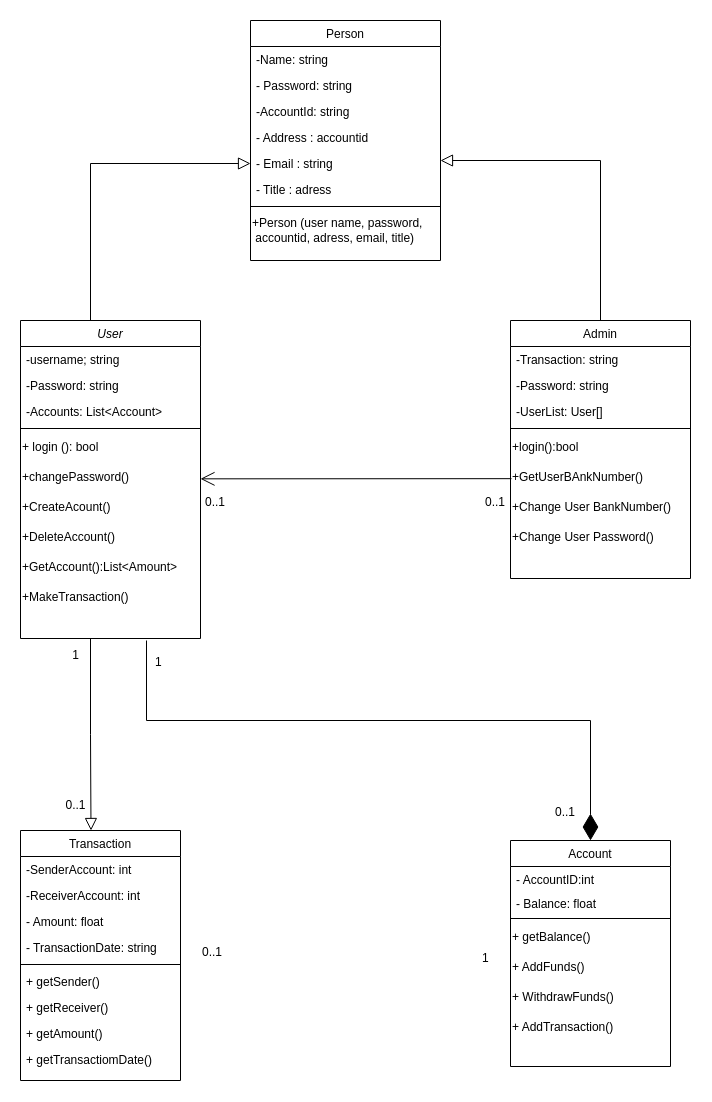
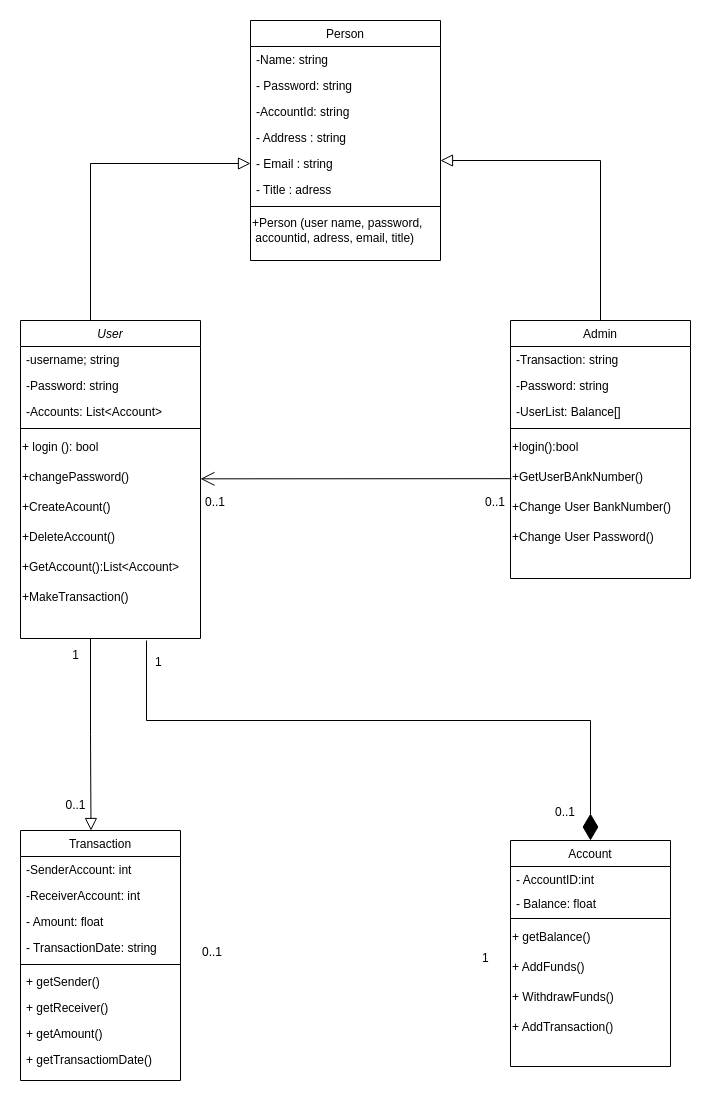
(319, 138) -> (309, 138)
(568, 412) -> (577, 412)
(107, 568) -> (110, 568)
